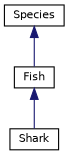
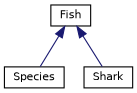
(34, 52) -> (49, 51)
